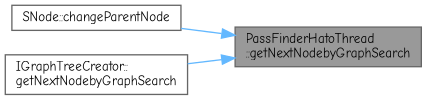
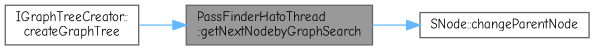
(201, 31) -> (389, 25)
(96, 75) -> (72, 25)
